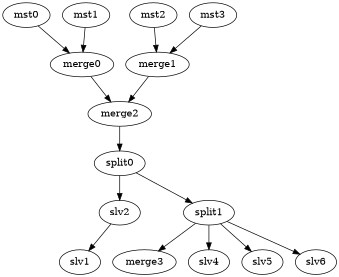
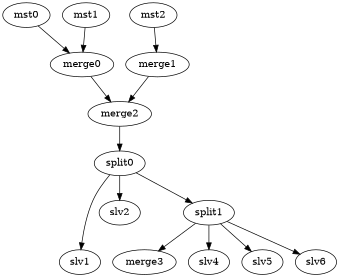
(213, 15) -> none
(102, 235) -> (90, 207)
